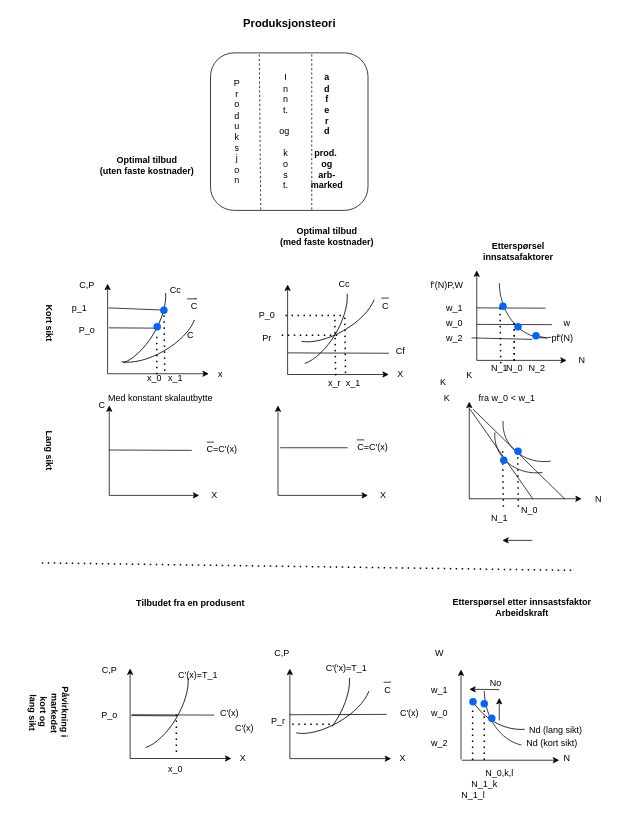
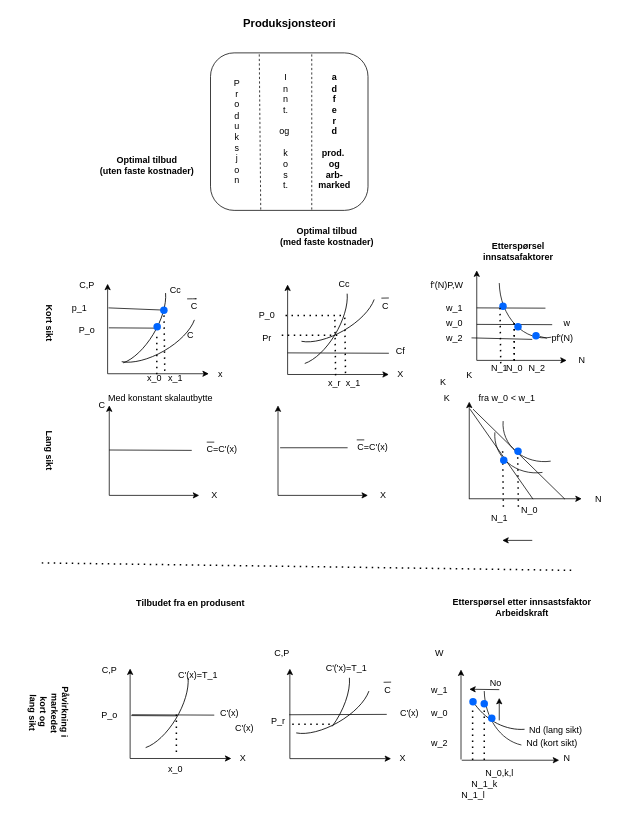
(327, 132) -> (334, 132)
